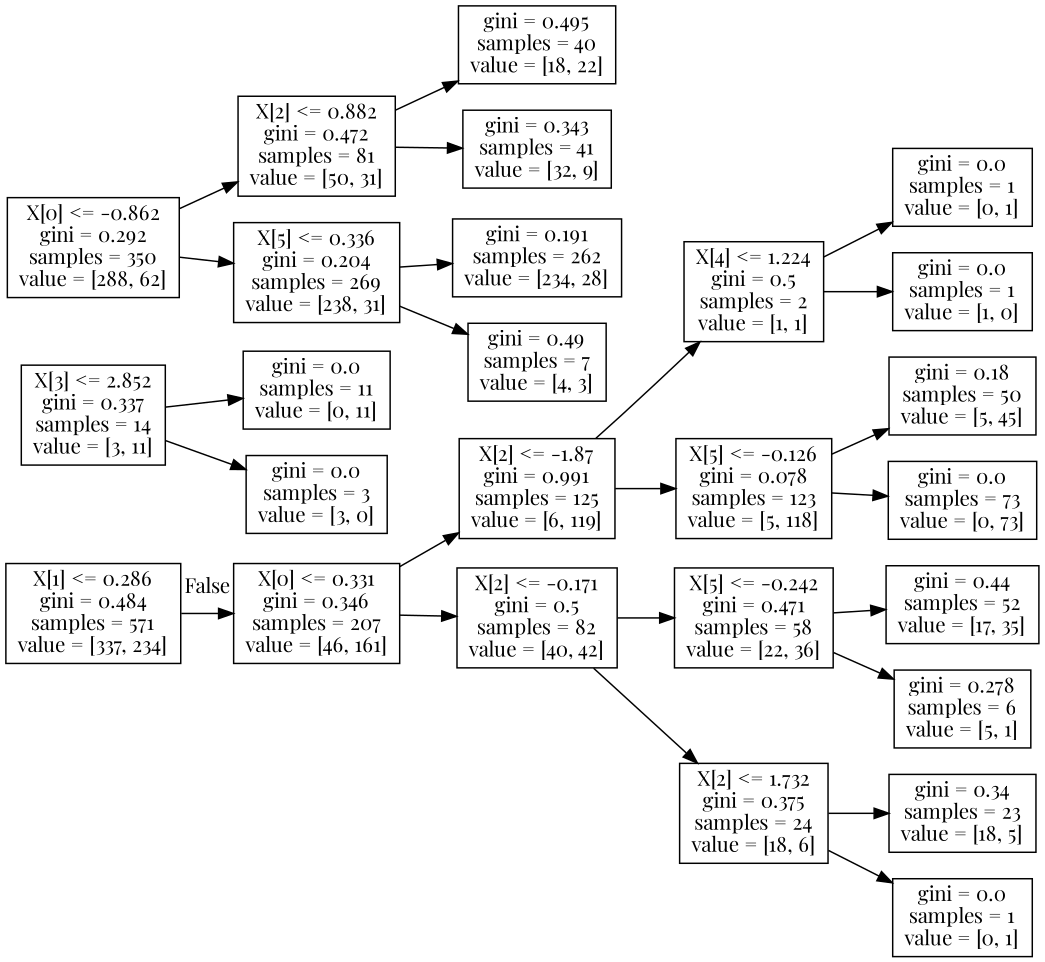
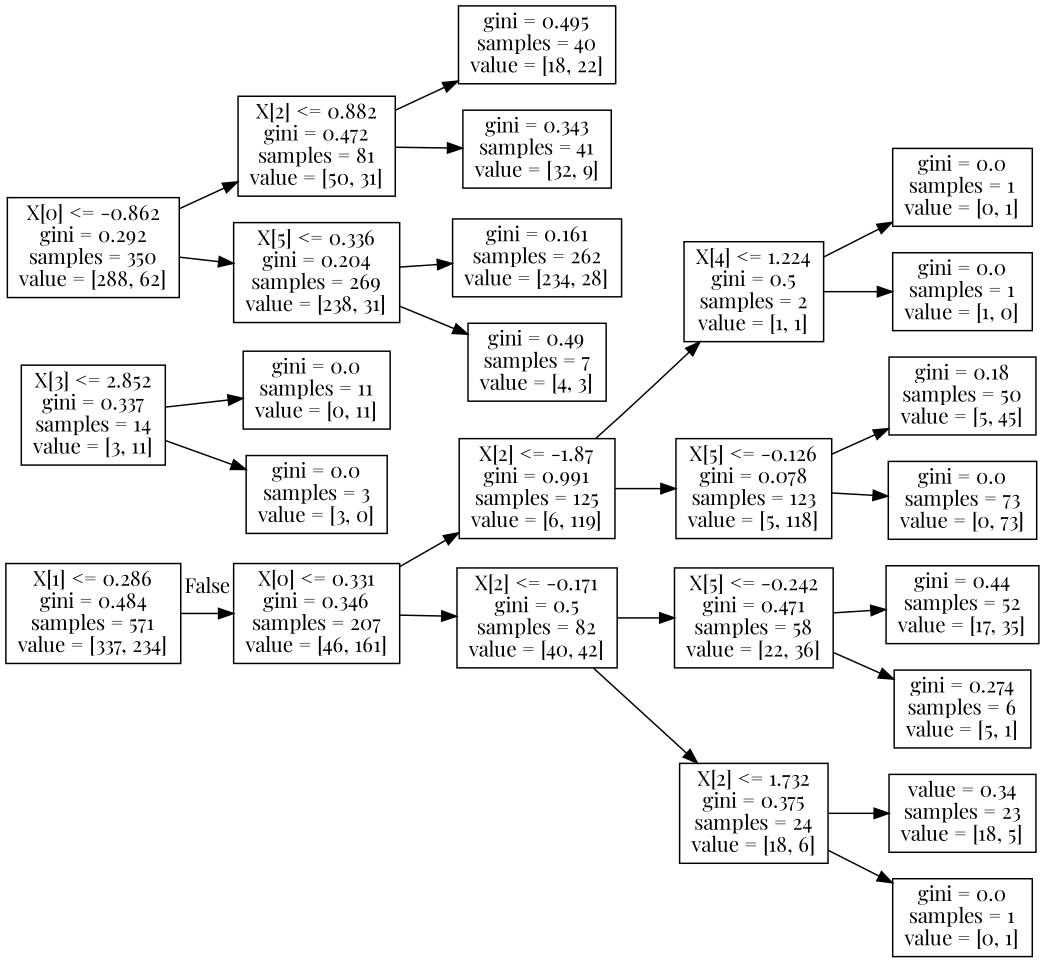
(537, 258) -> (537, 258)
(962, 709) -> (962, 709)
(962, 813) -> (962, 813)
